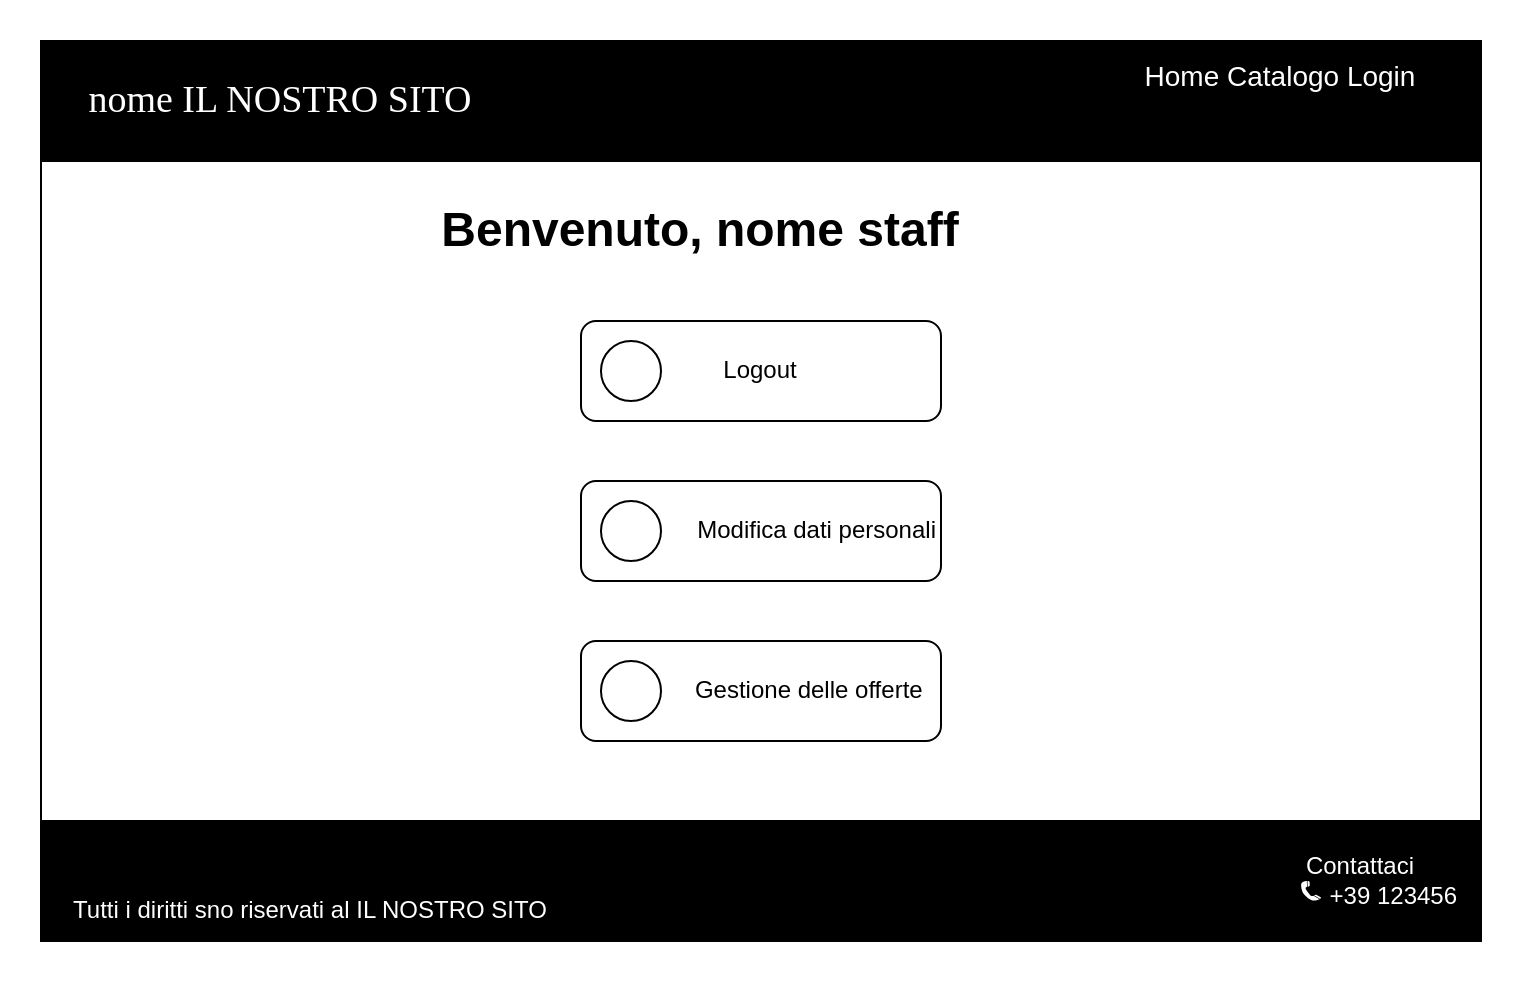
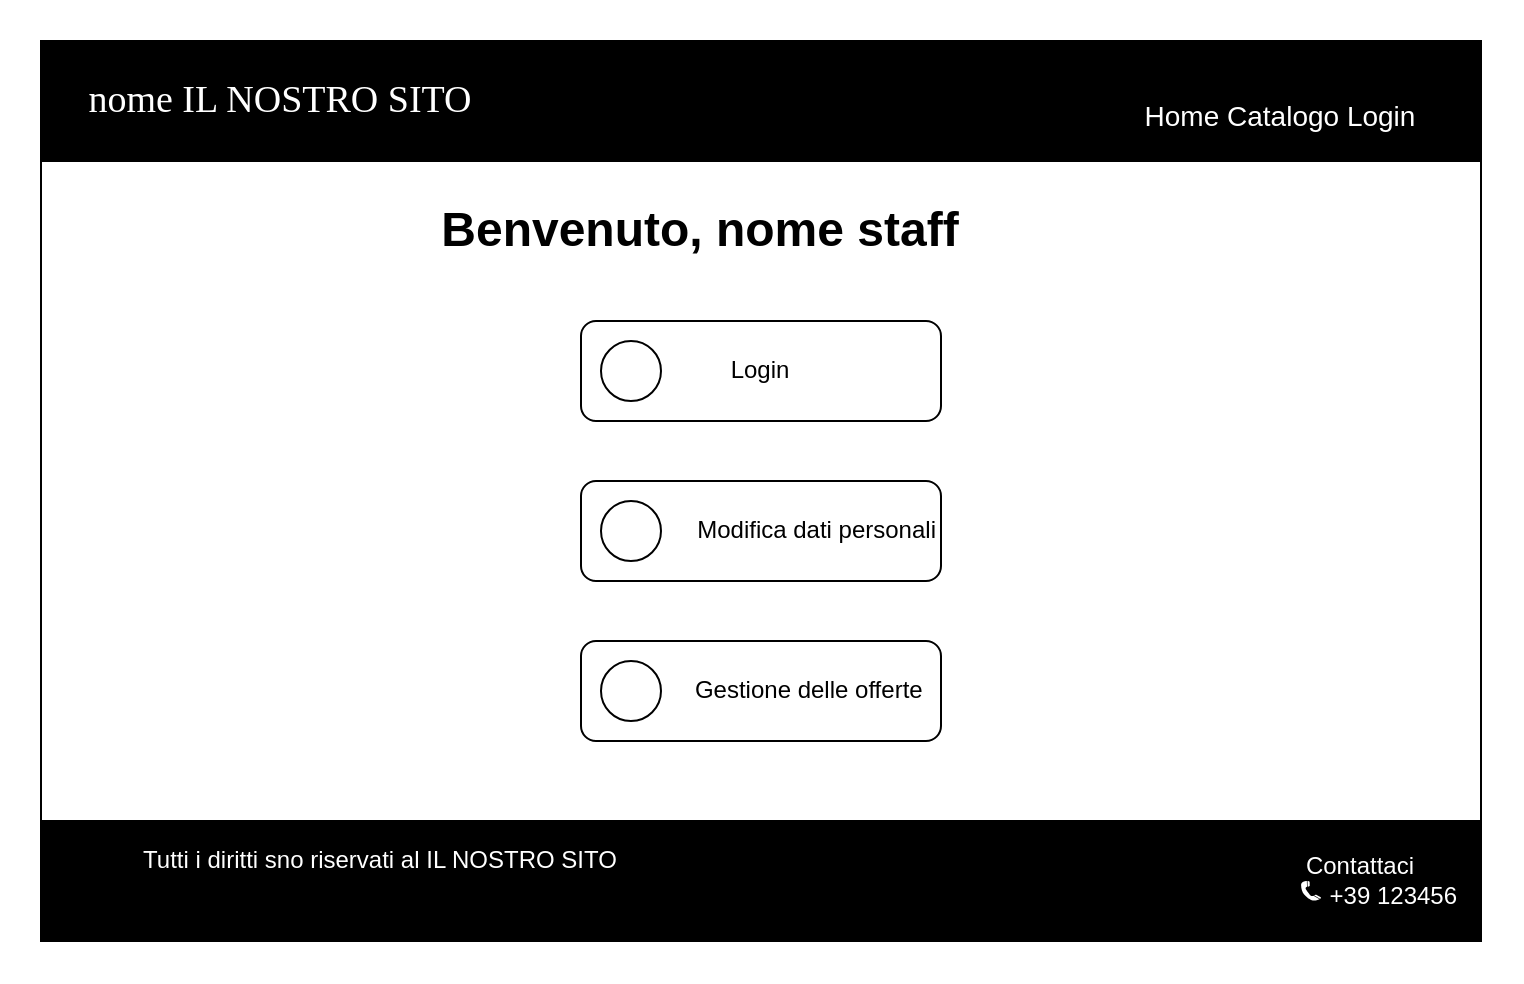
(1281, 76) -> (1281, 116)
(761, 371) -> (761, 371)
(311, 911) -> (381, 861)
